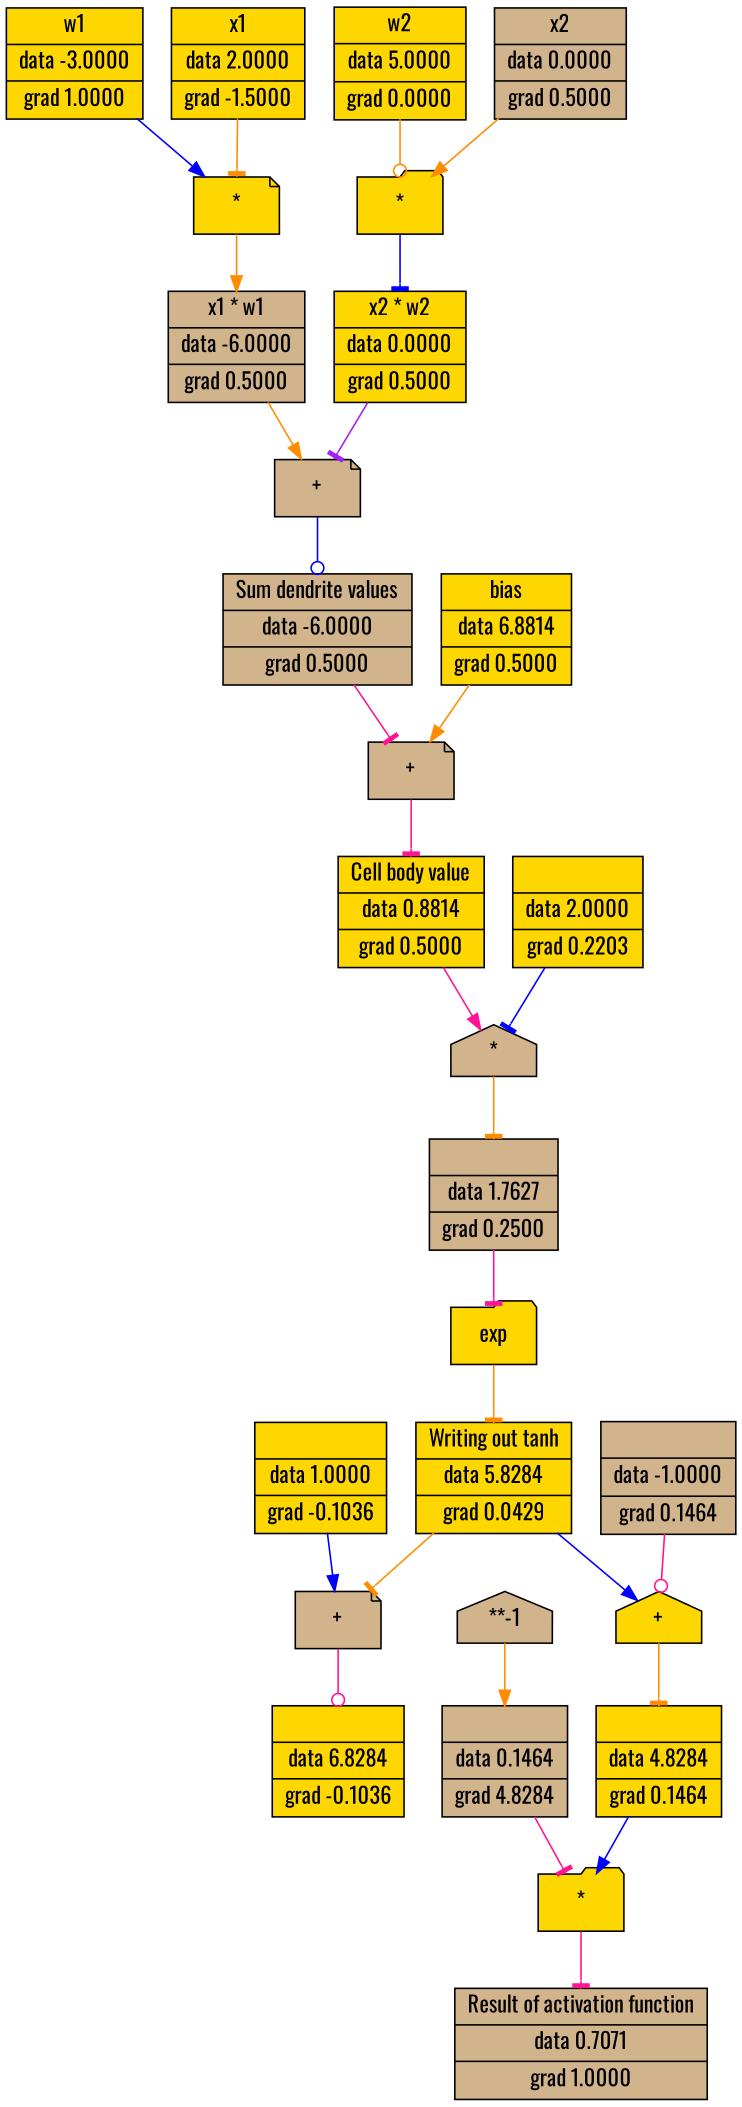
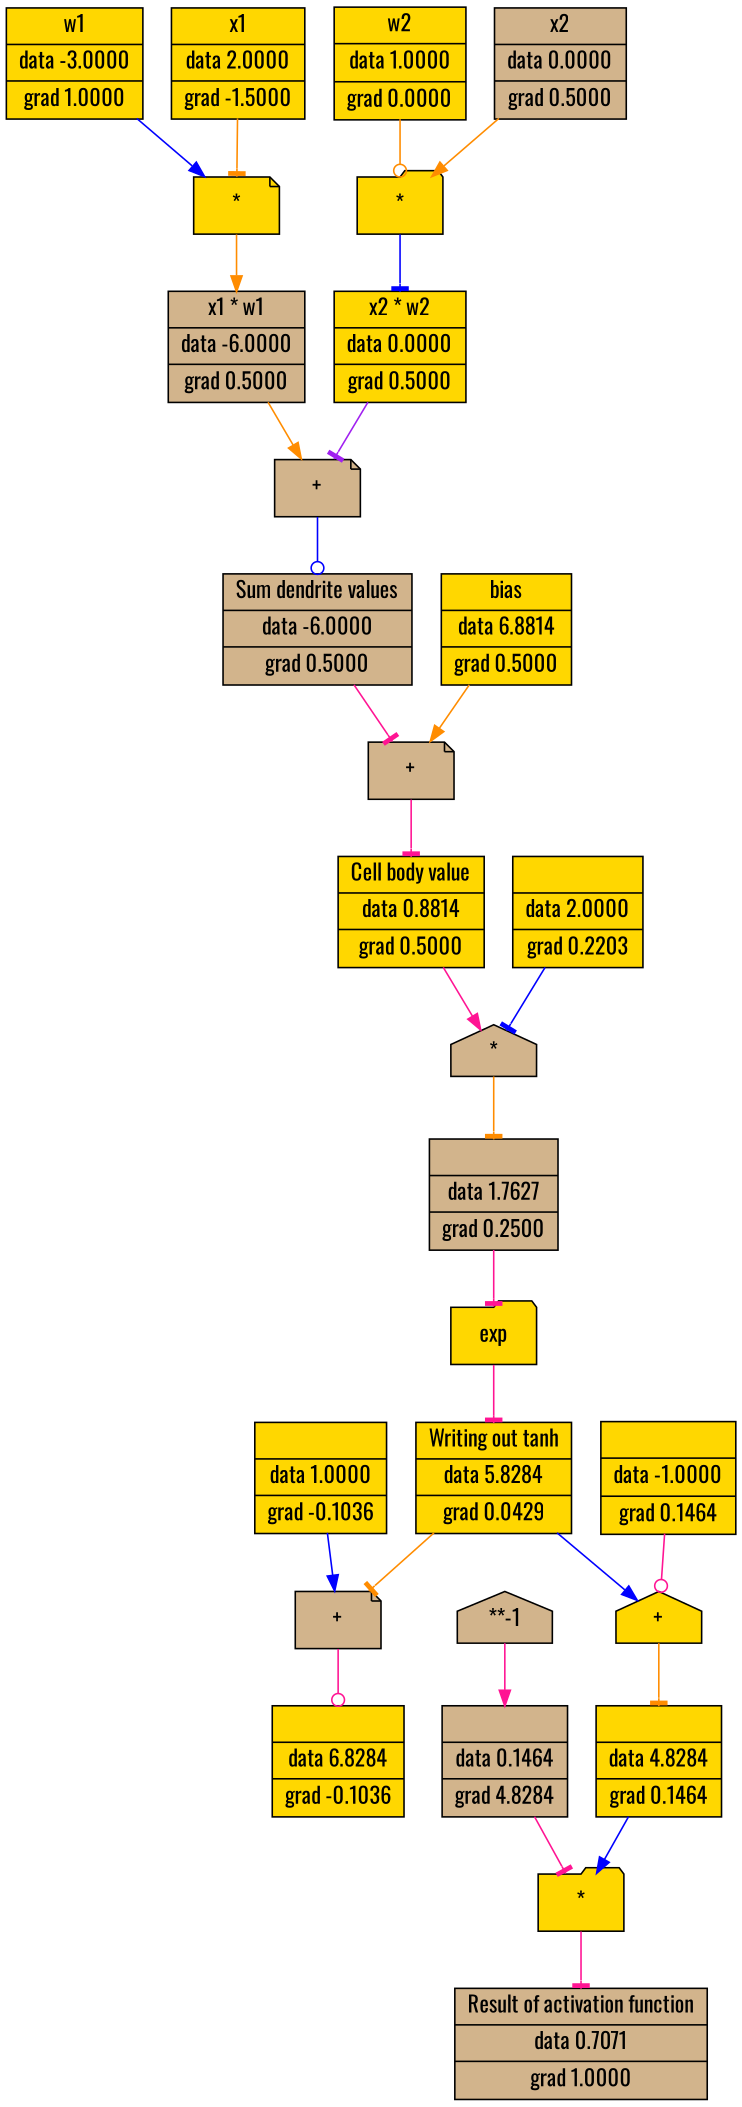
(400, 62) -> (400, 62)
(494, 1390) -> (494, 1390)
(668, 1478) -> (668, 1478)
(505, 1667) -> (505, 1667)
